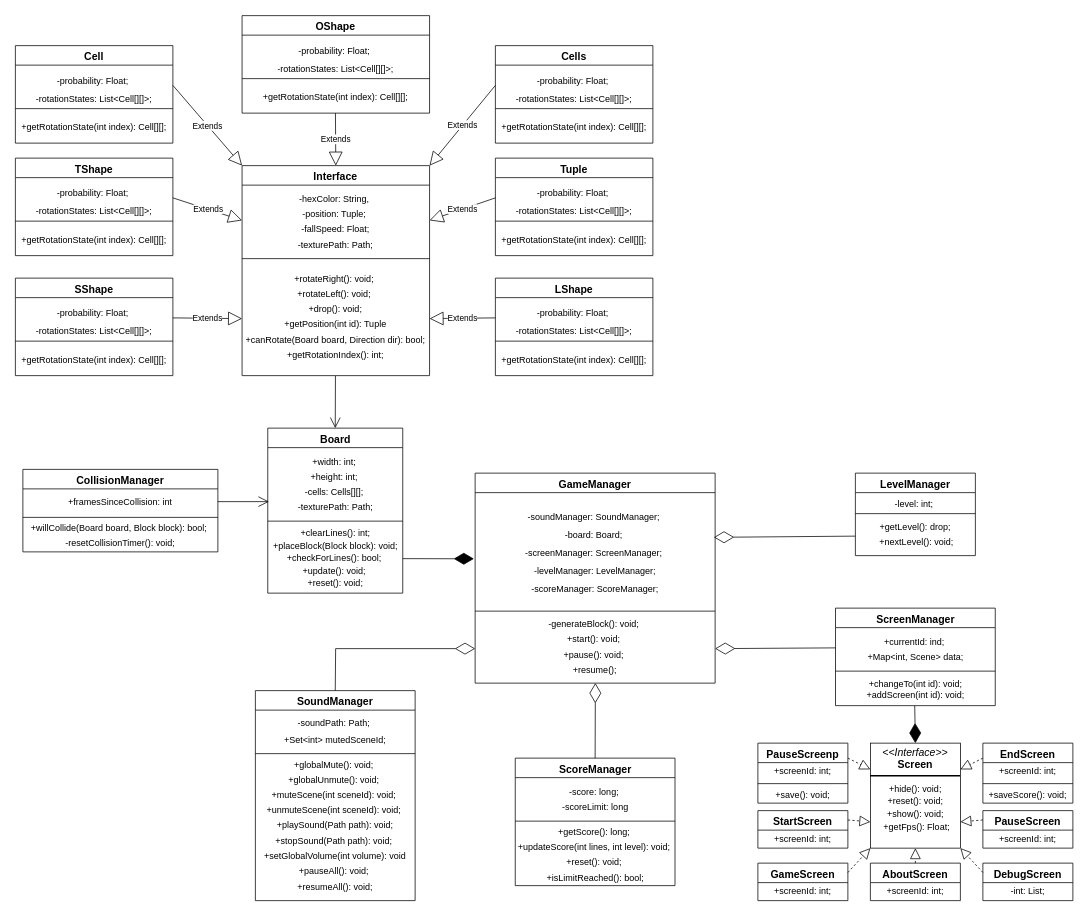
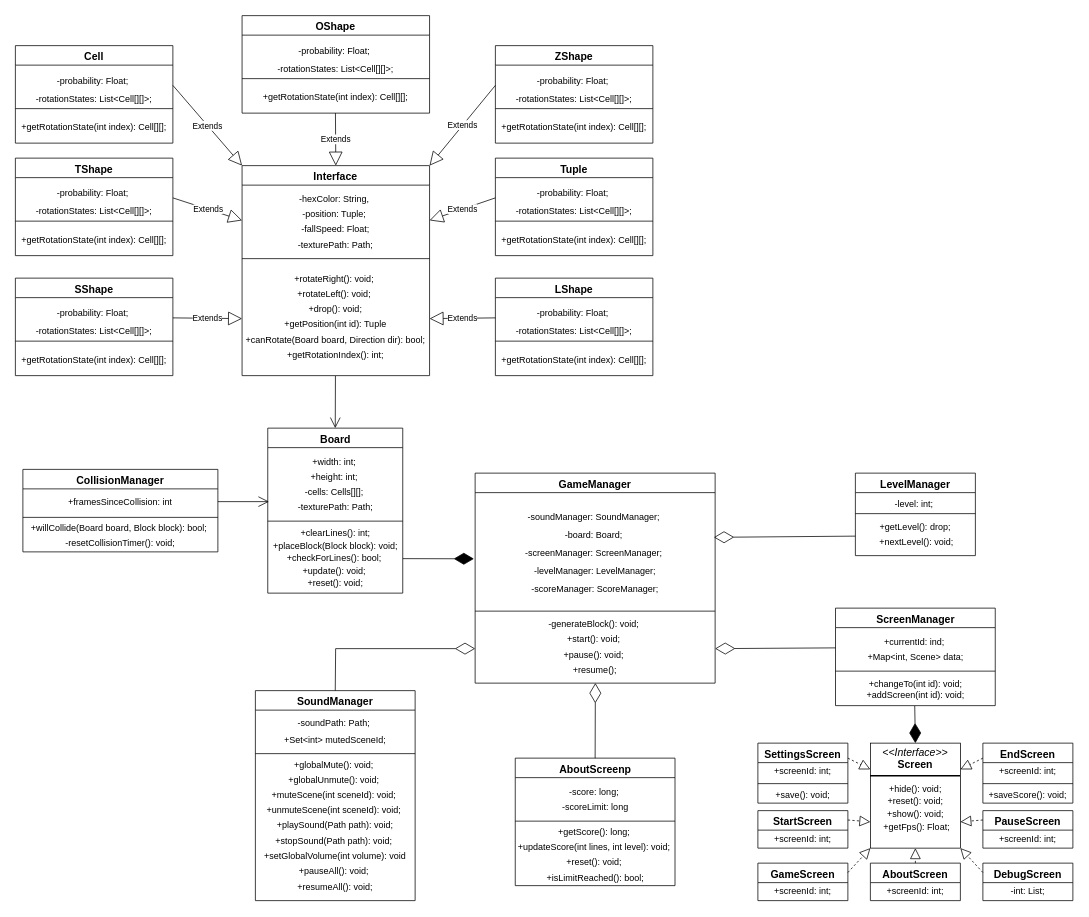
(574, 57) -> (574, 57)
(803, 754) -> (803, 754)
(596, 769) -> (596, 769)
